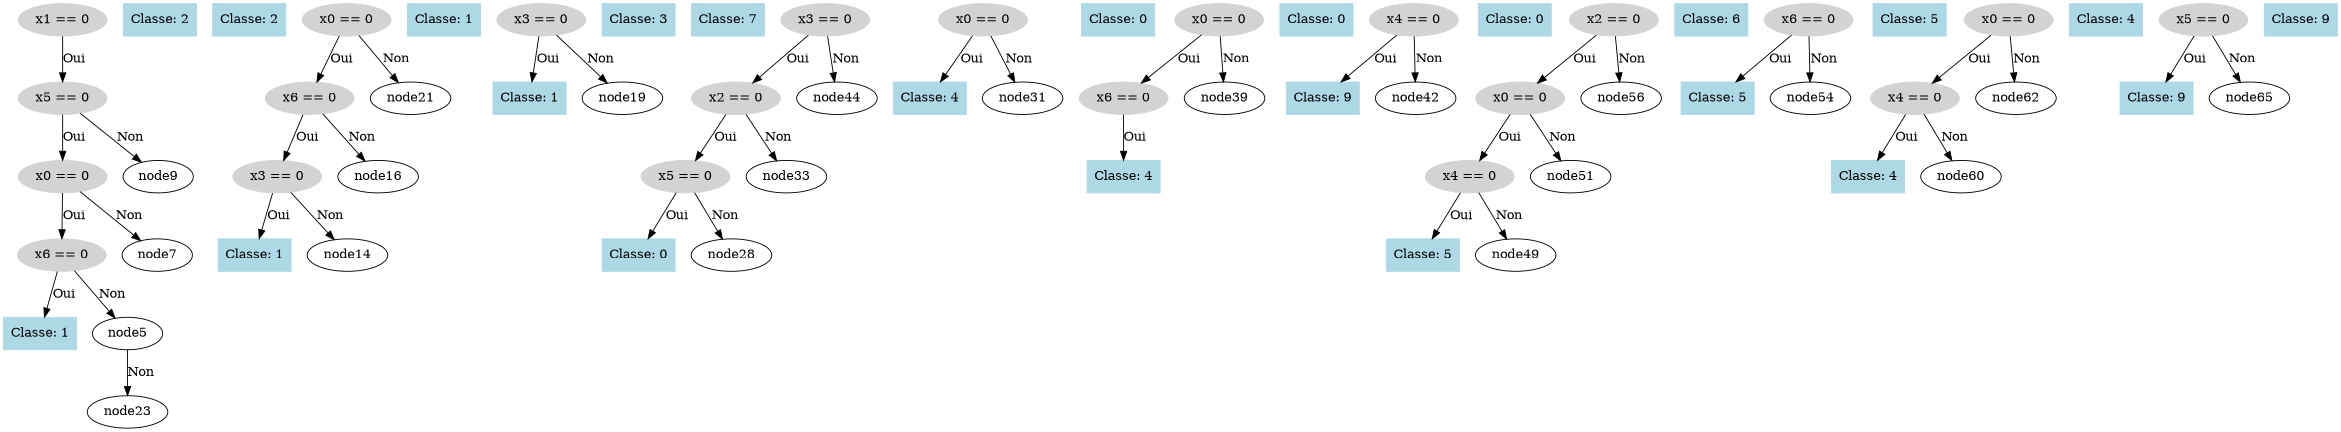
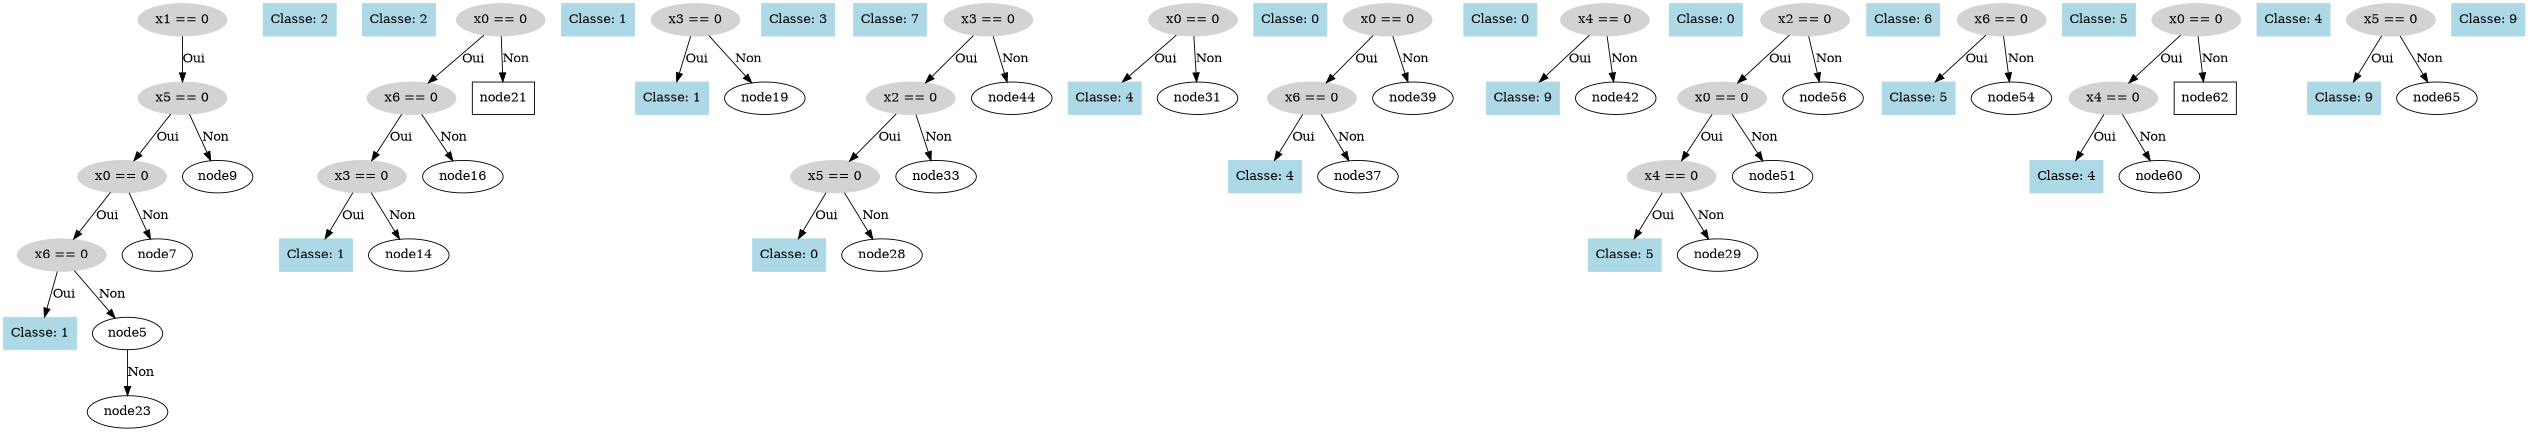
(411, 98) -> (503, 98)
(2016, 98) -> (2205, 98)
none -> (1358, 177)
(1516, 255) -> (1718, 255)
